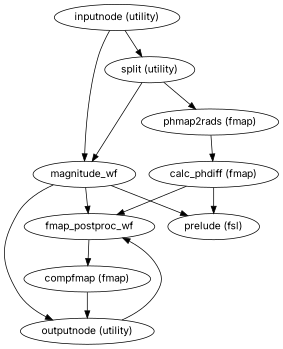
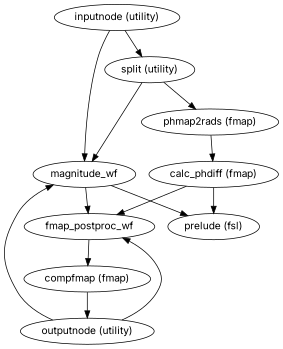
(5, 249) -> (5, 256)
